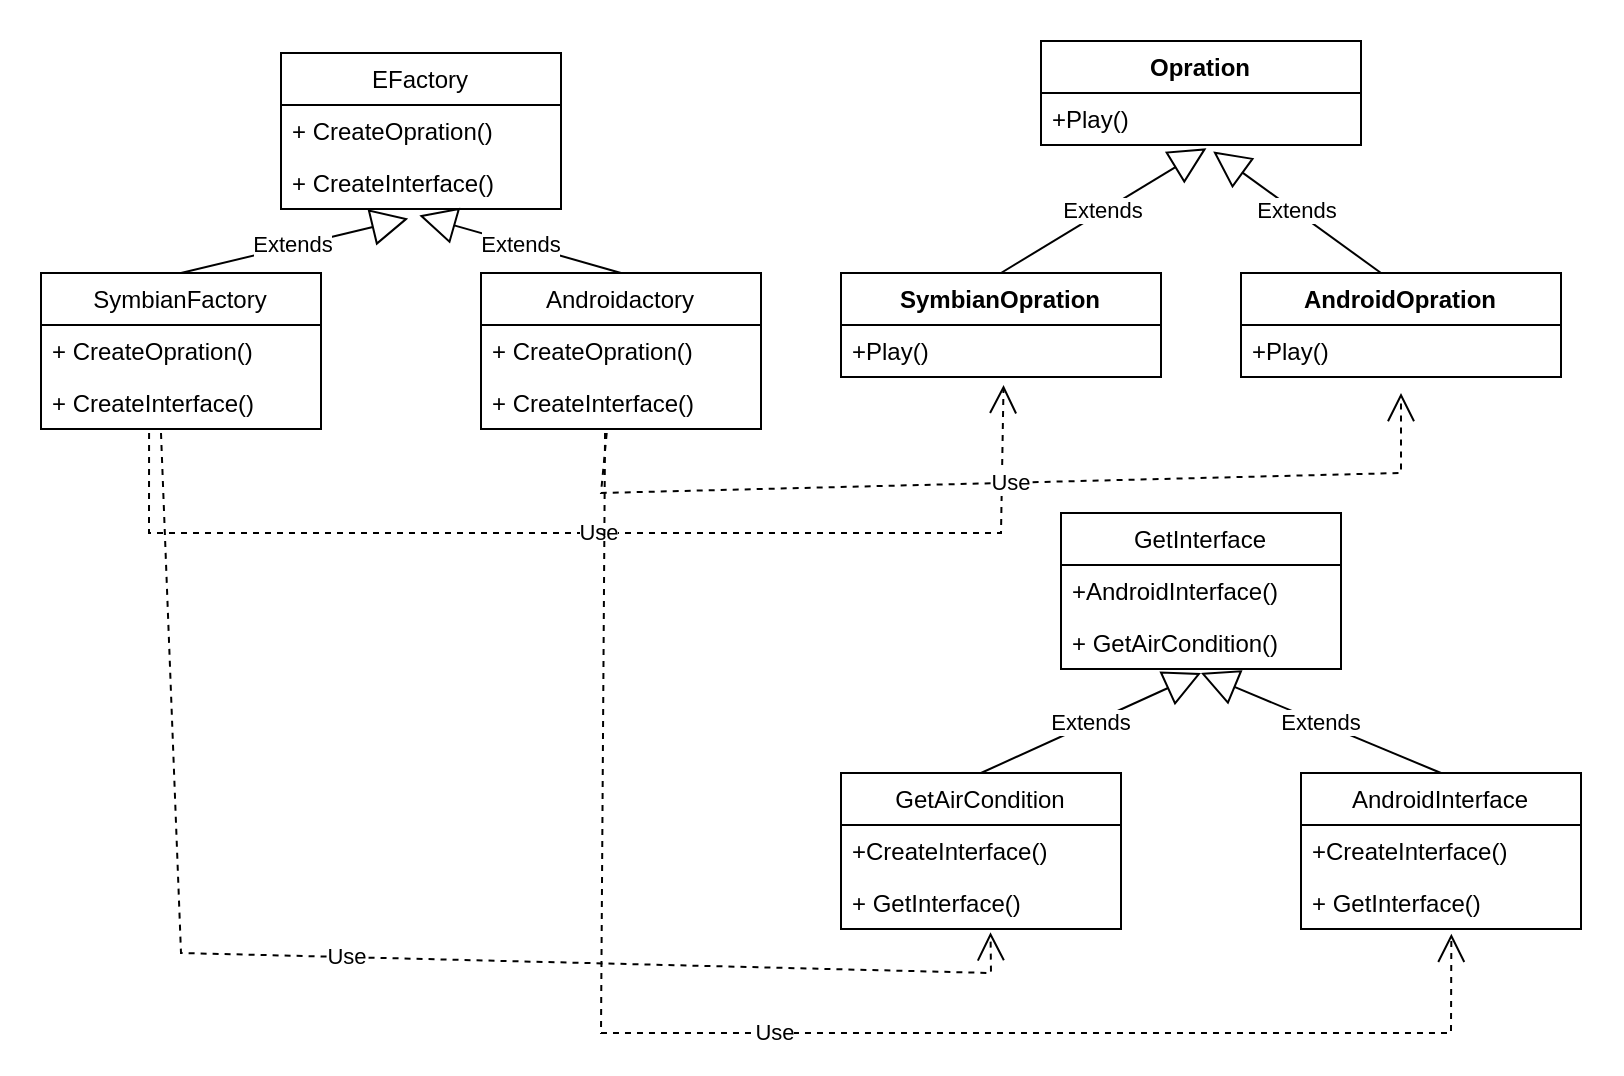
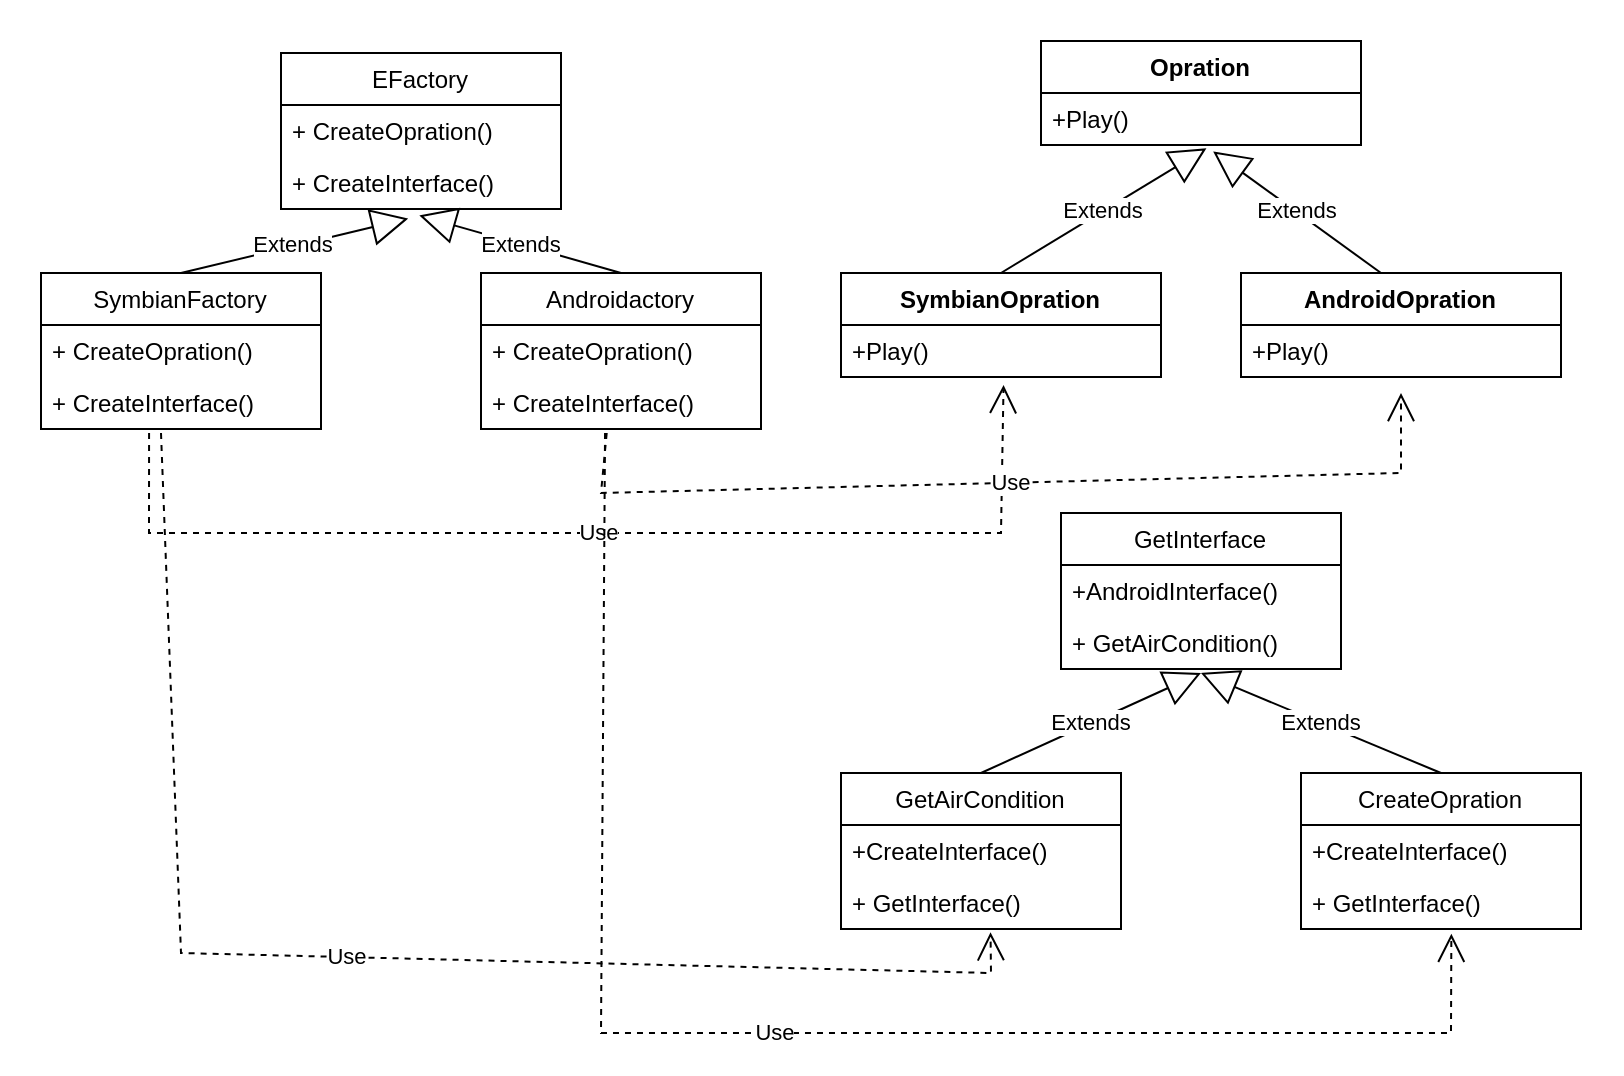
(1440, 800) -> (1440, 800)
